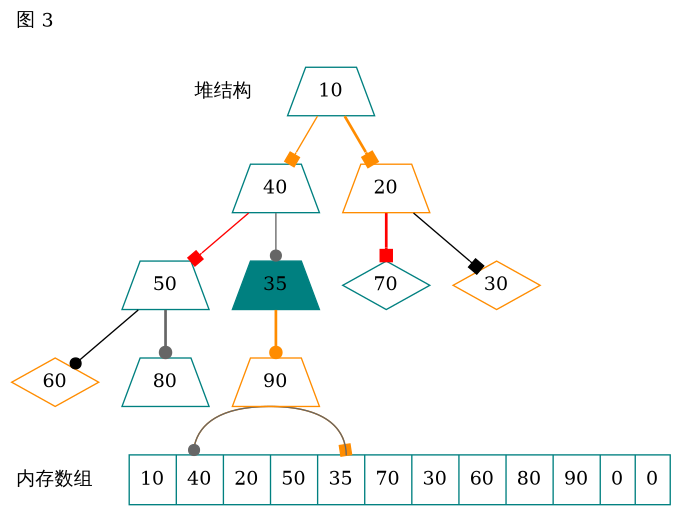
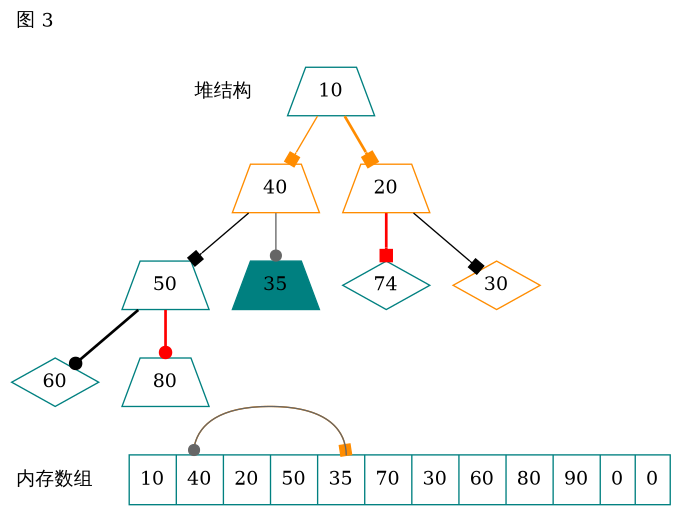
(276, 188) -> (276, 188)
(225, 233) -> (225, 233)
(386, 285) -> (386, 285)
(166, 328) -> (166, 328)
(109, 335) -> (109, 335)
(55, 382) -> (55, 382)
(276, 382) -> none
